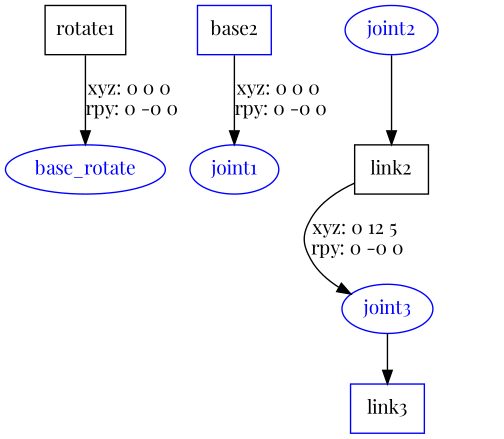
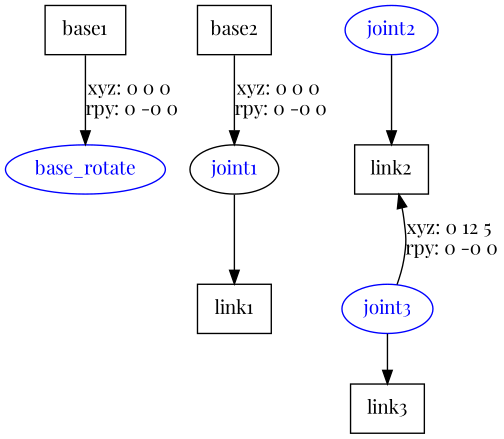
(85, 30) -> (85, 30)
(234, 30) -> (234, 30)
(234, 169) -> (234, 169)
(306, 231) -> (406, 247)
none -> (234, 309)
(387, 409) -> (387, 409)
